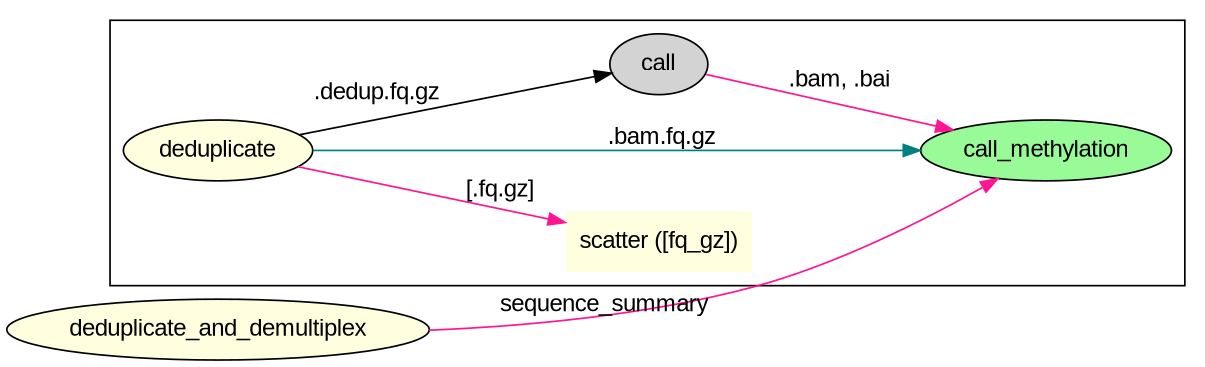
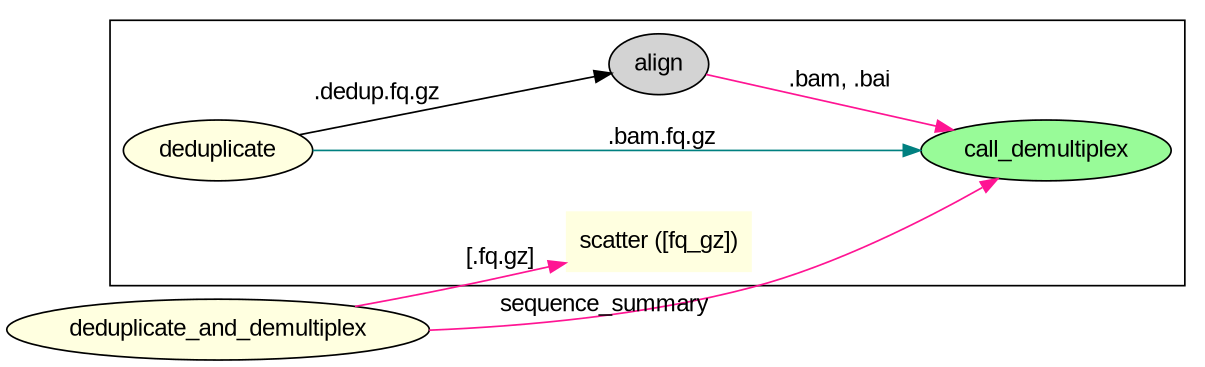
(659, 64) -> (659, 64)
(1046, 150) -> (1046, 150)
(423, 193) -> (409, 296)
